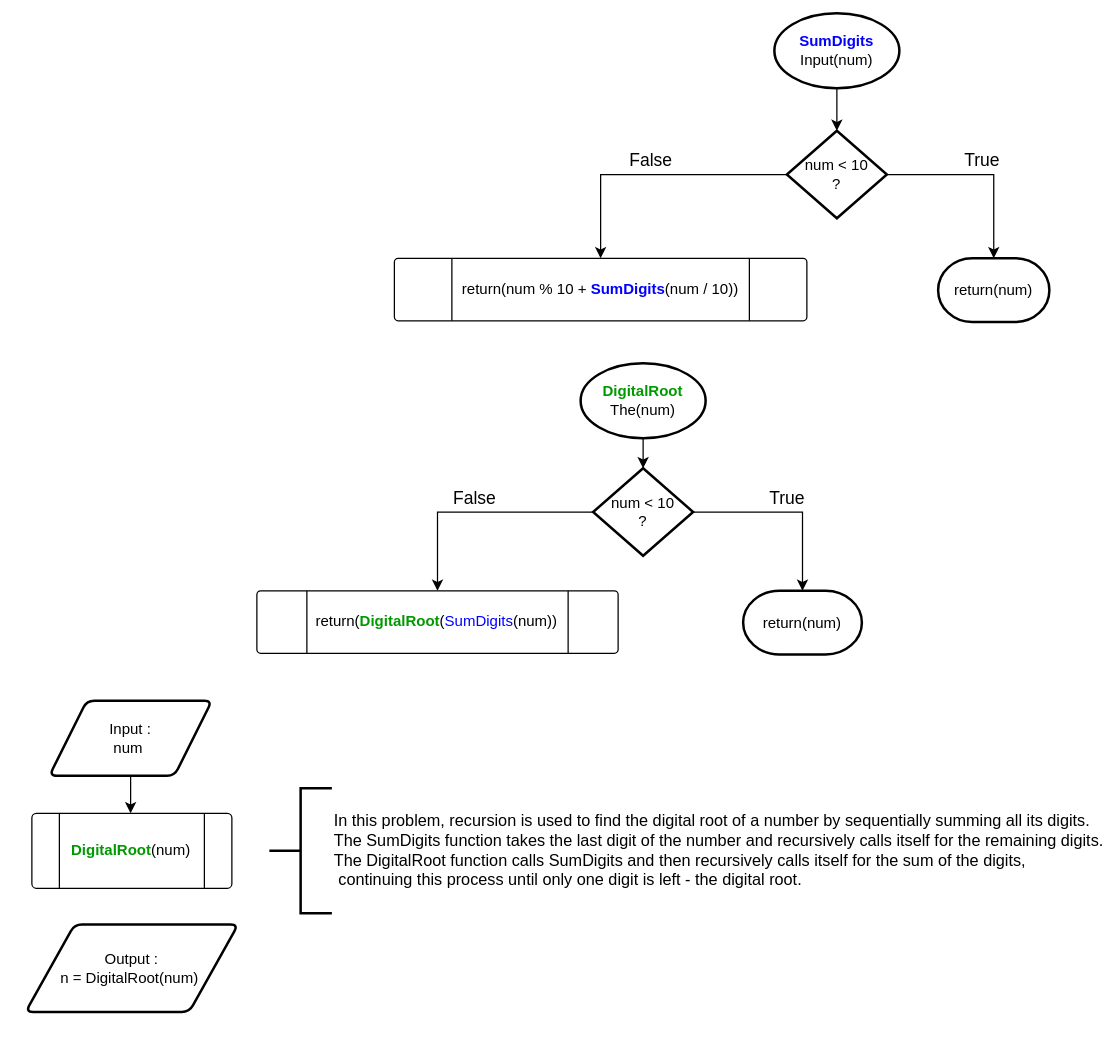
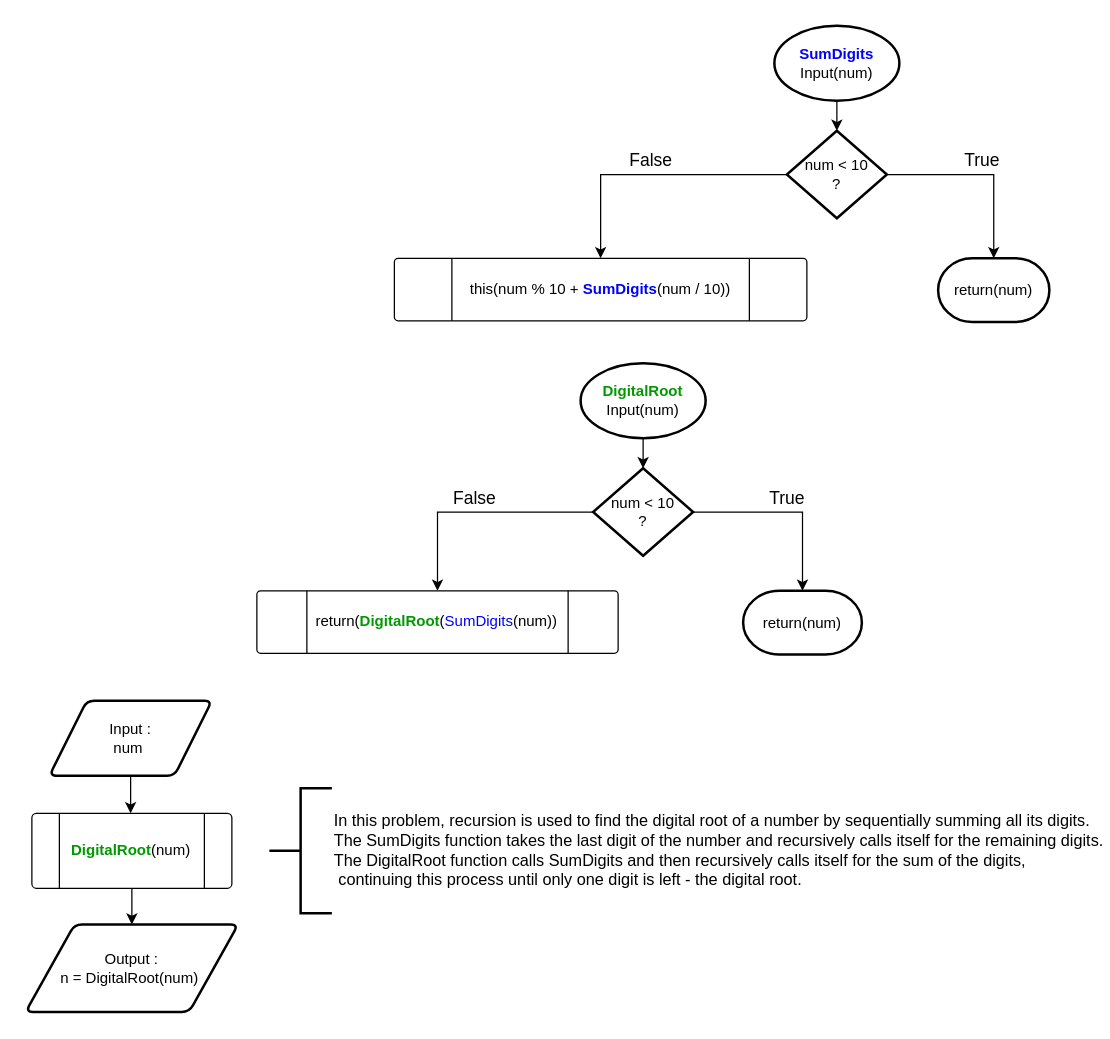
(837, 51) -> (837, 63)
(601, 289) -> (601, 289)
(643, 401) -> (643, 401)
none -> (132, 911)
